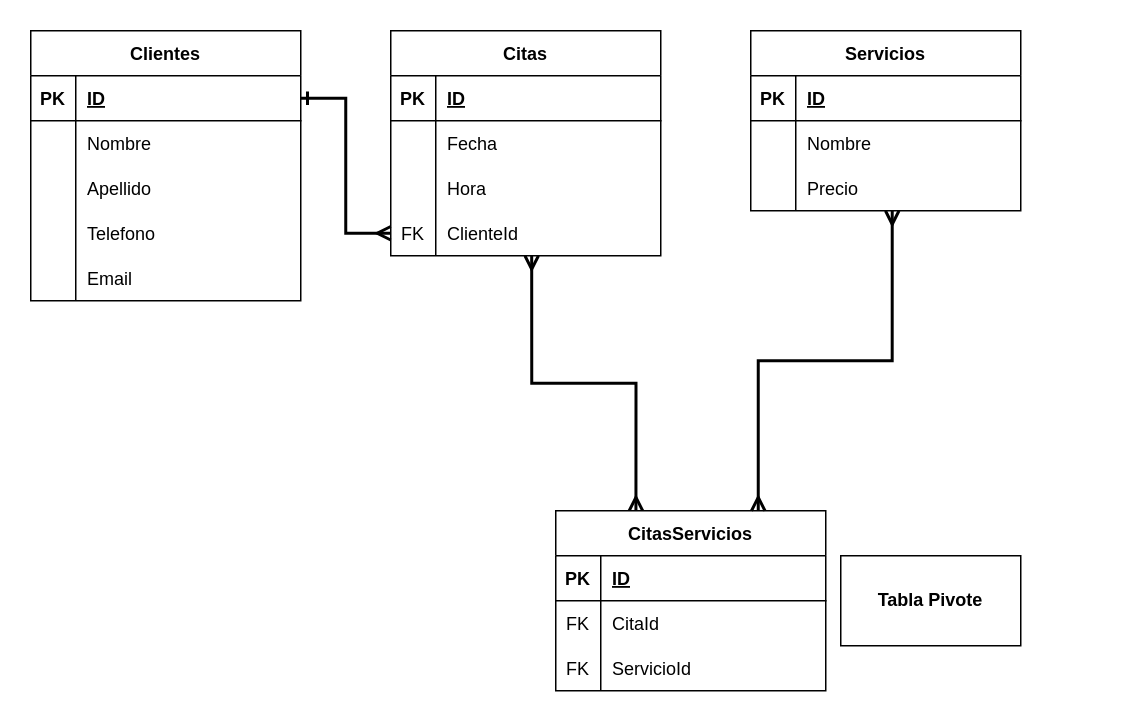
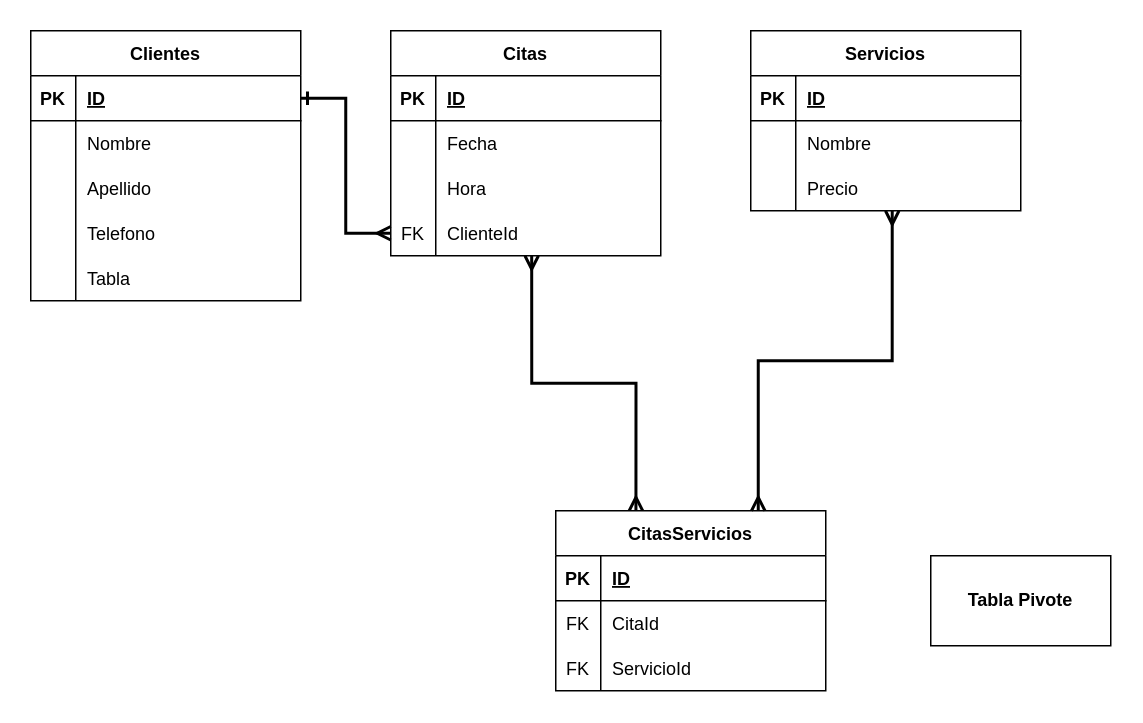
(108, 279) -> (110, 279)
(931, 601) -> (1021, 601)
